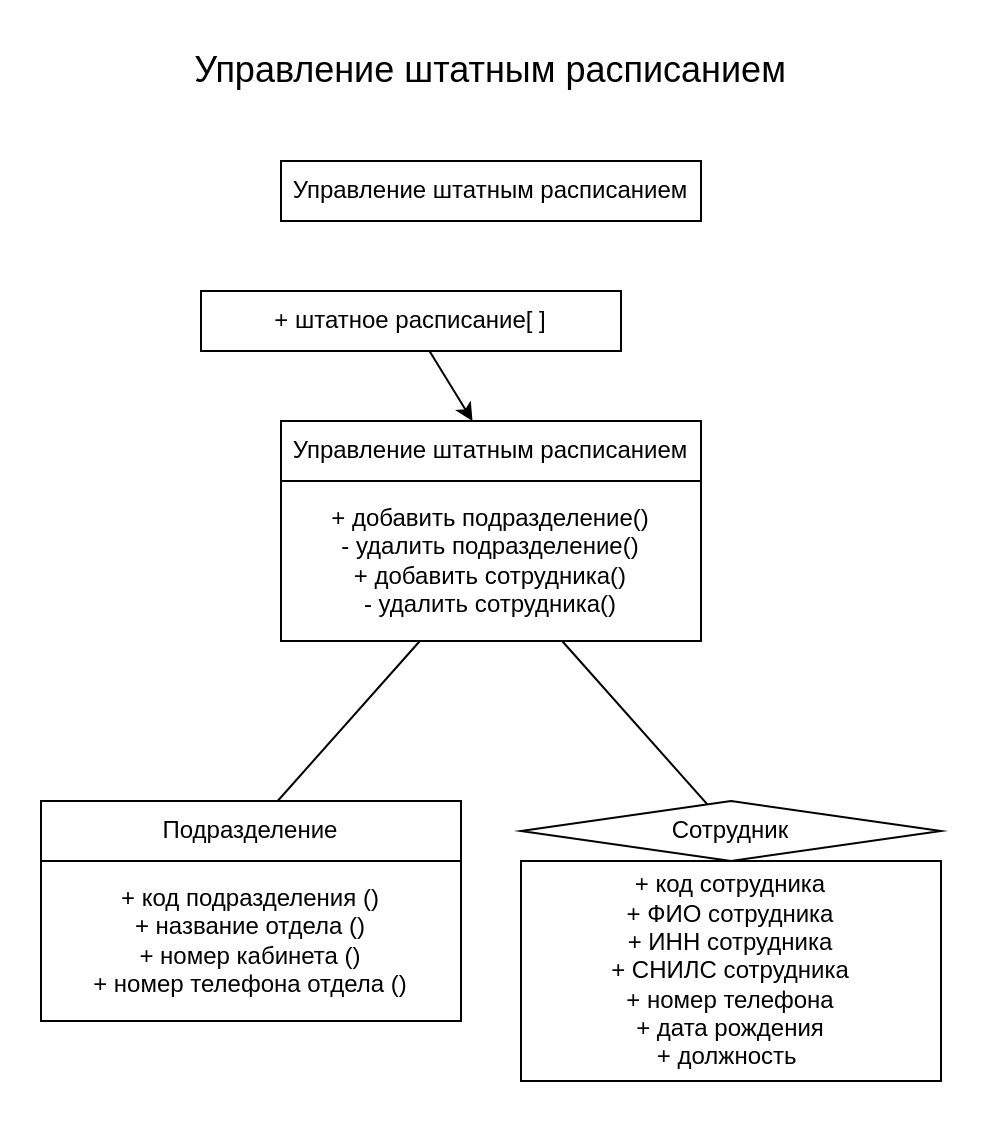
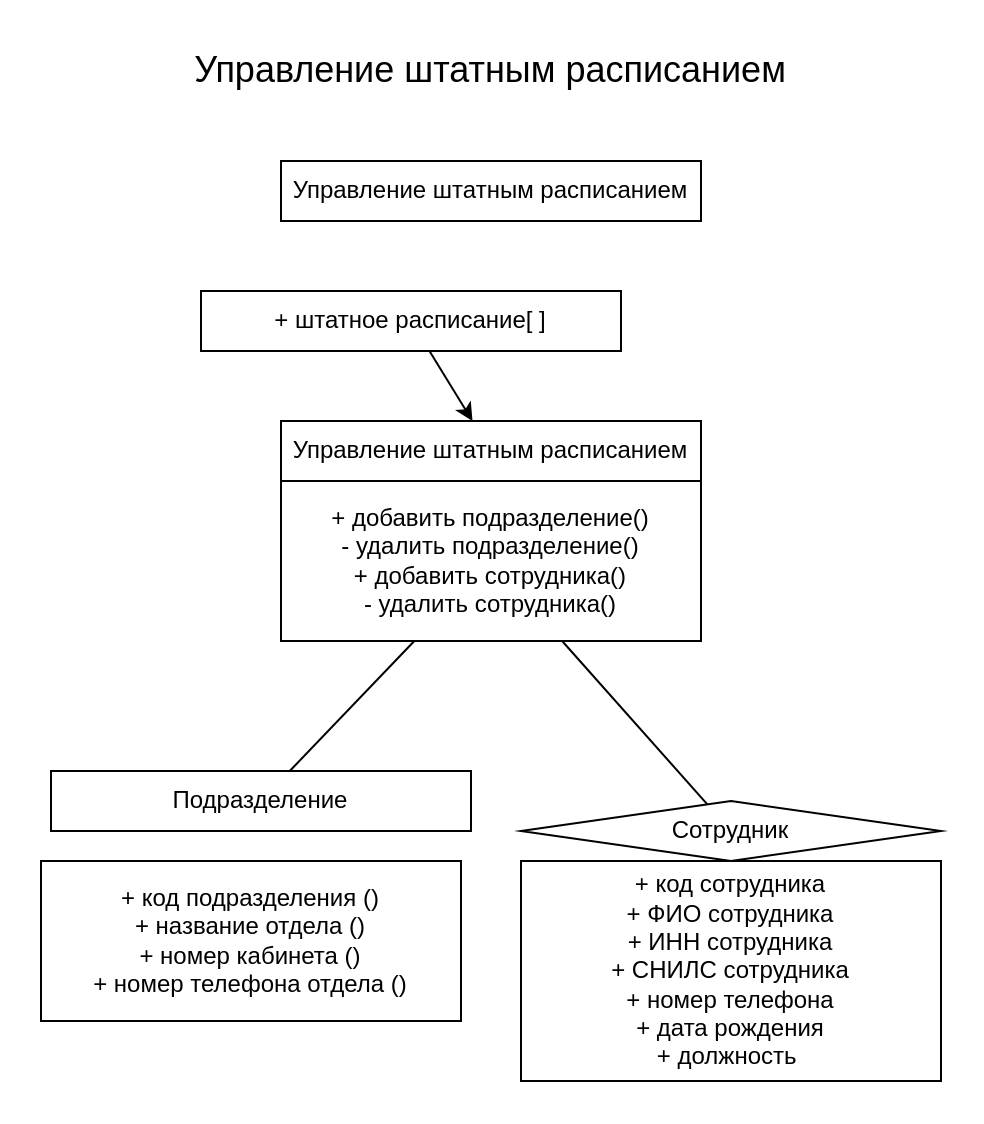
(251, 831) -> (261, 801)
